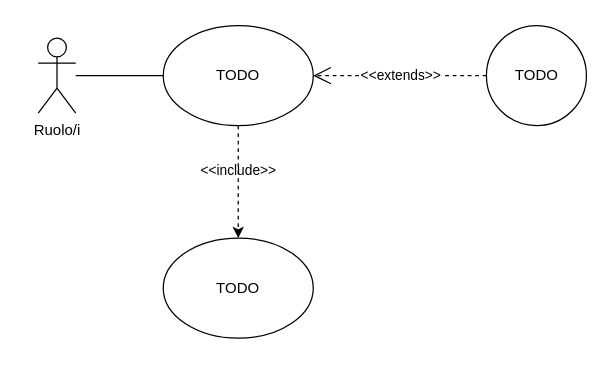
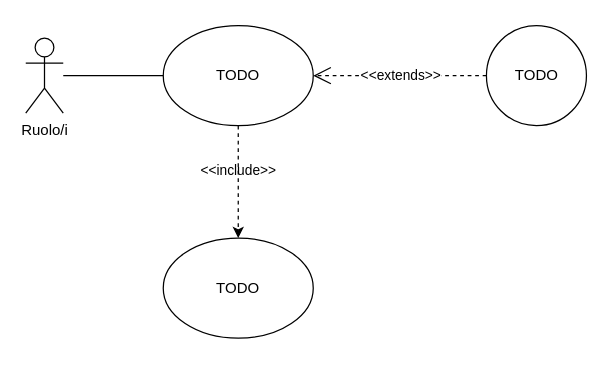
(57, 76) -> (44, 76)
